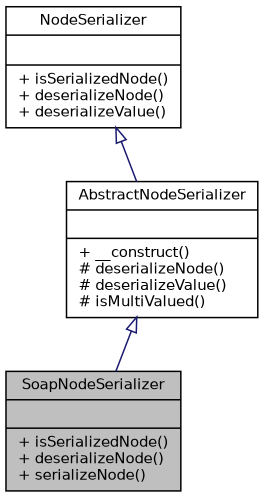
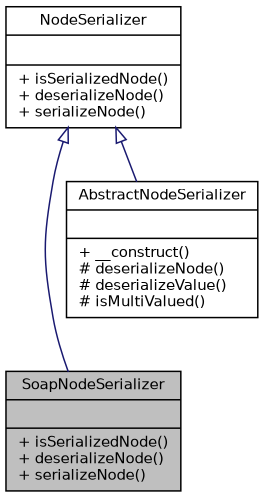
(93, 112) -> (82, 112)
(124, 351) -> (46, 257)
